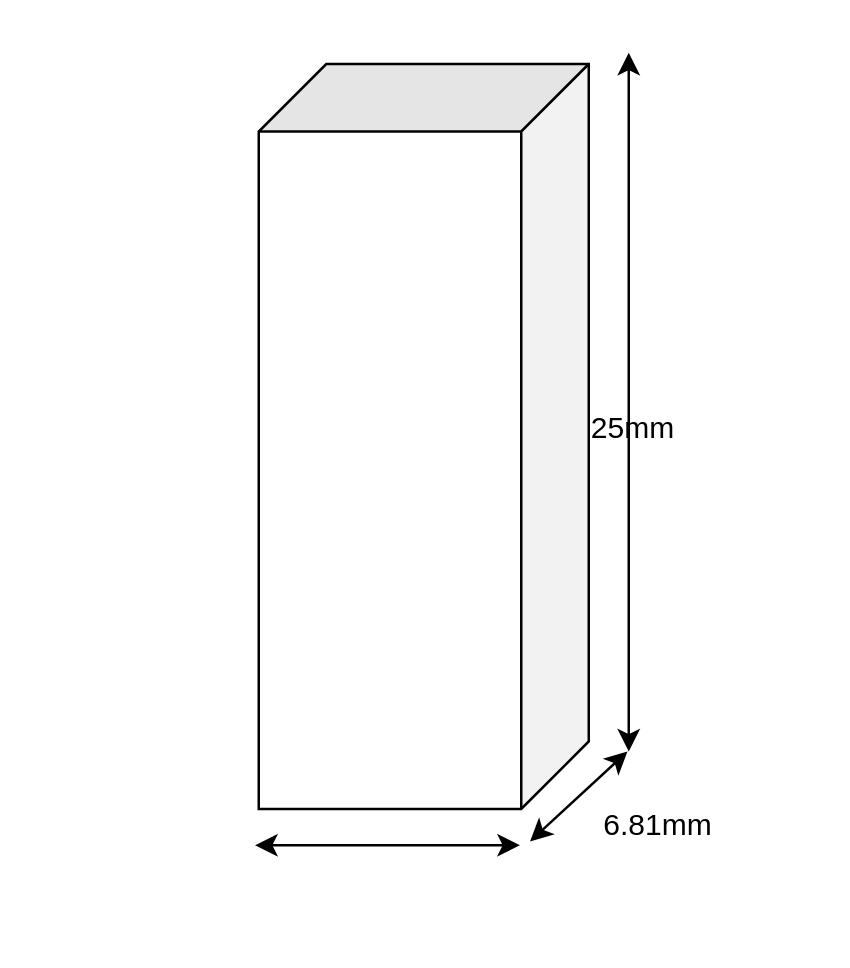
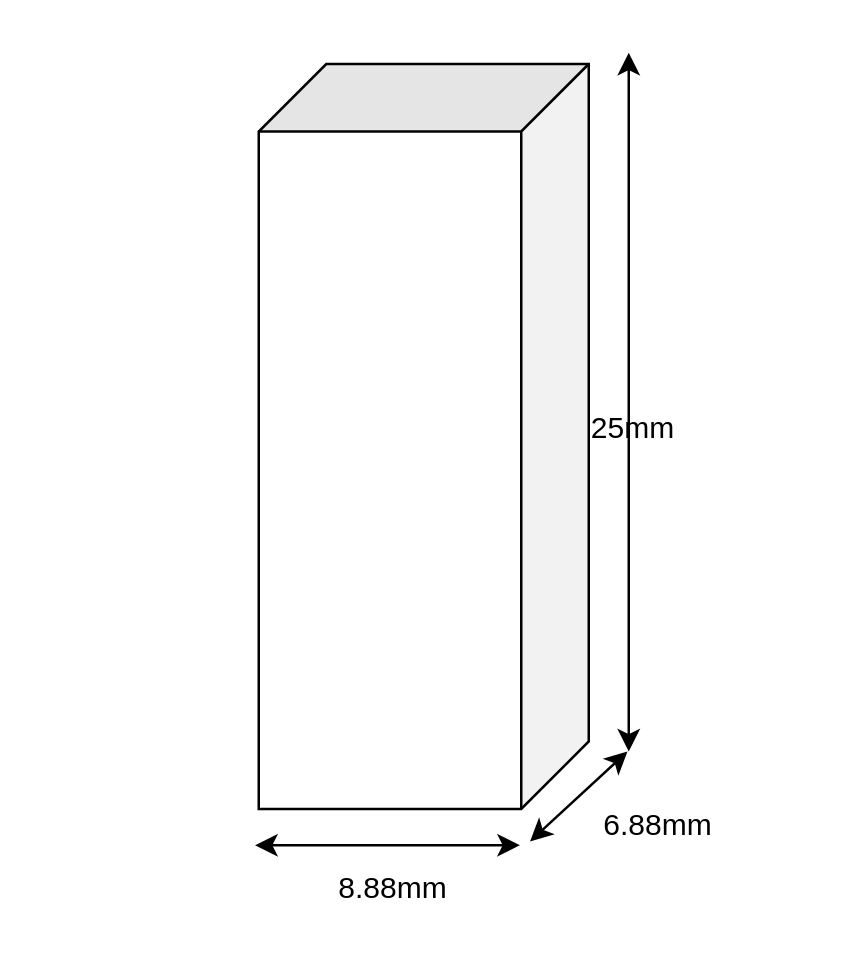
(659, 826) -> (659, 826)
none -> (394, 889)
